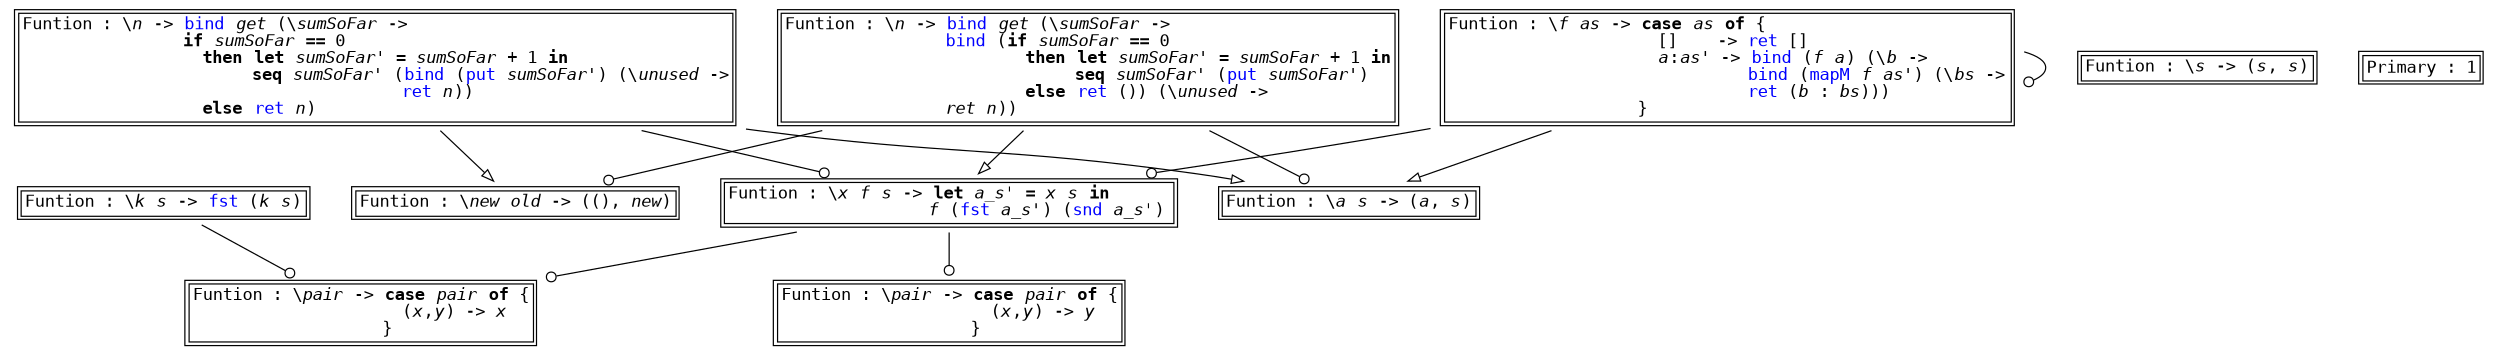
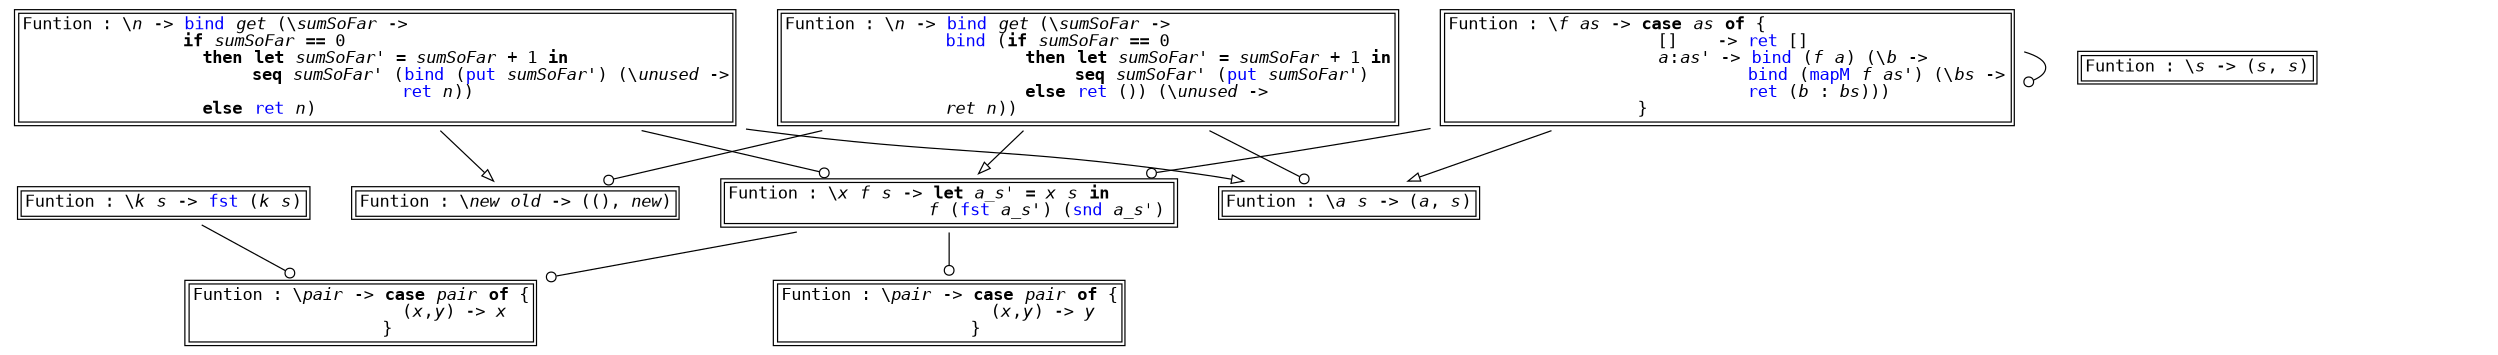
(2421, 68) -> none
